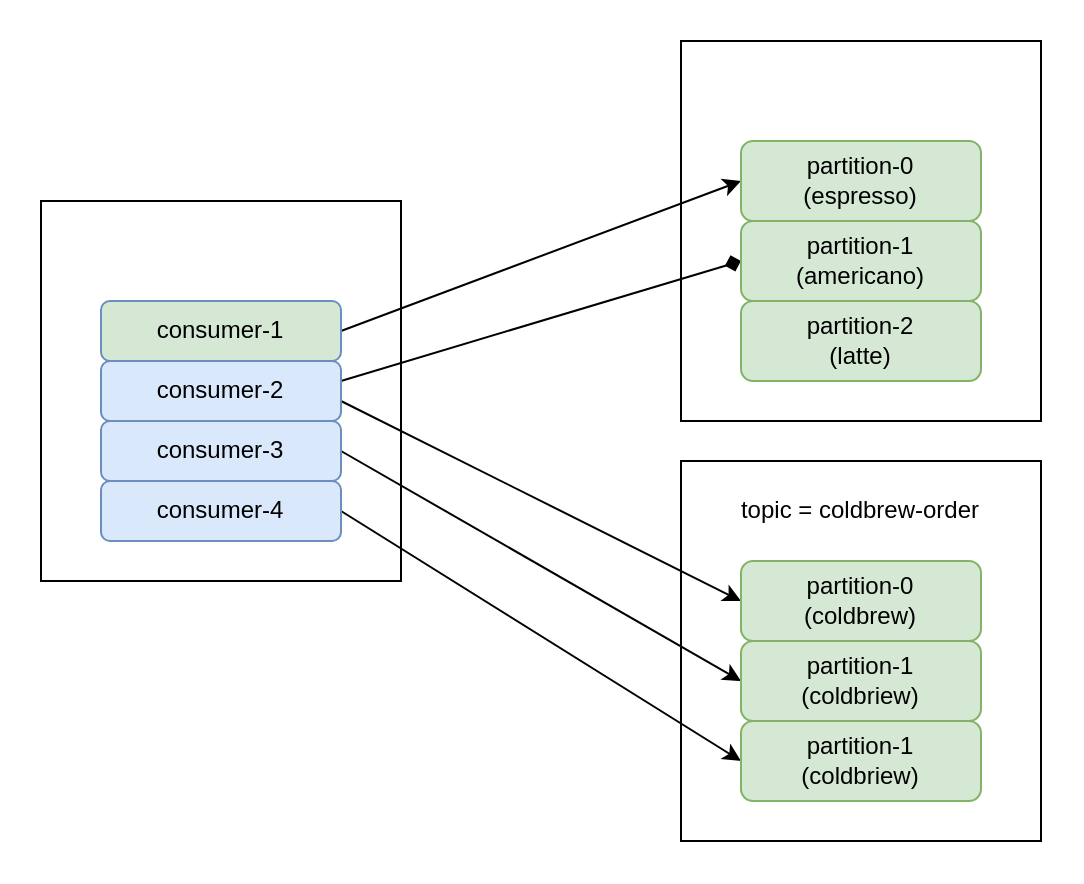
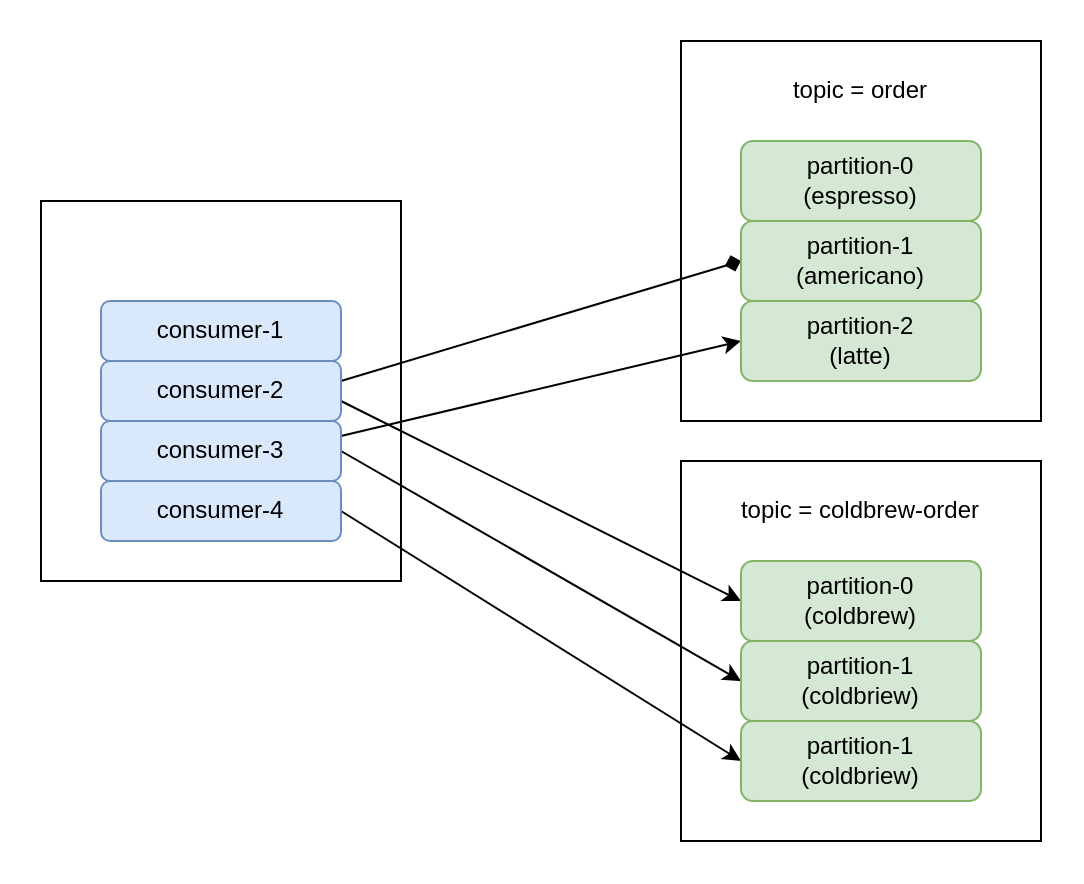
none -> (861, 91)
(535, 258) -> (341, 331)
(221, 331) -> (221, 331)
(341, 436) -> (560, 384)
